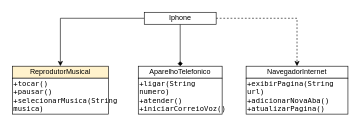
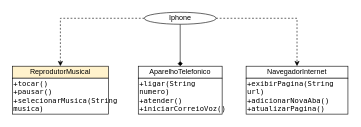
(81, 18) -> (81, 18)
(180, 18) -> (180, 18)
